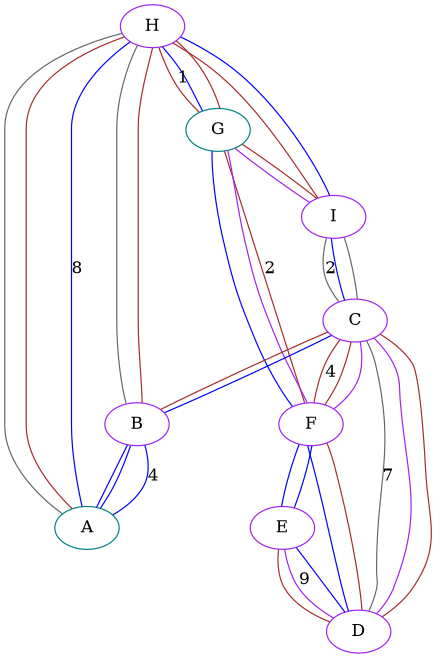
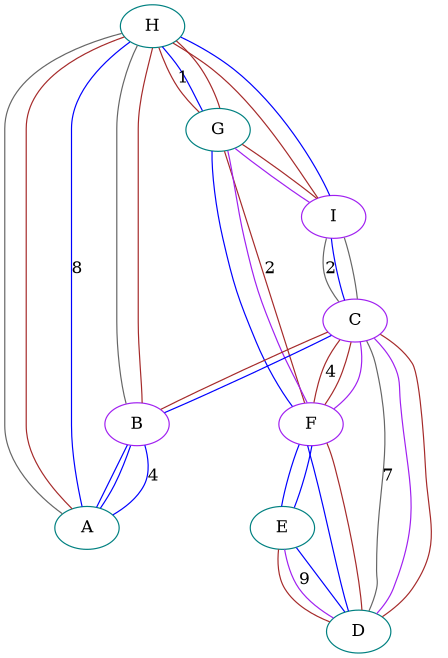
(153, 26) -> (153, 26)
(282, 528) -> (282, 528)
(359, 632) -> (359, 632)
